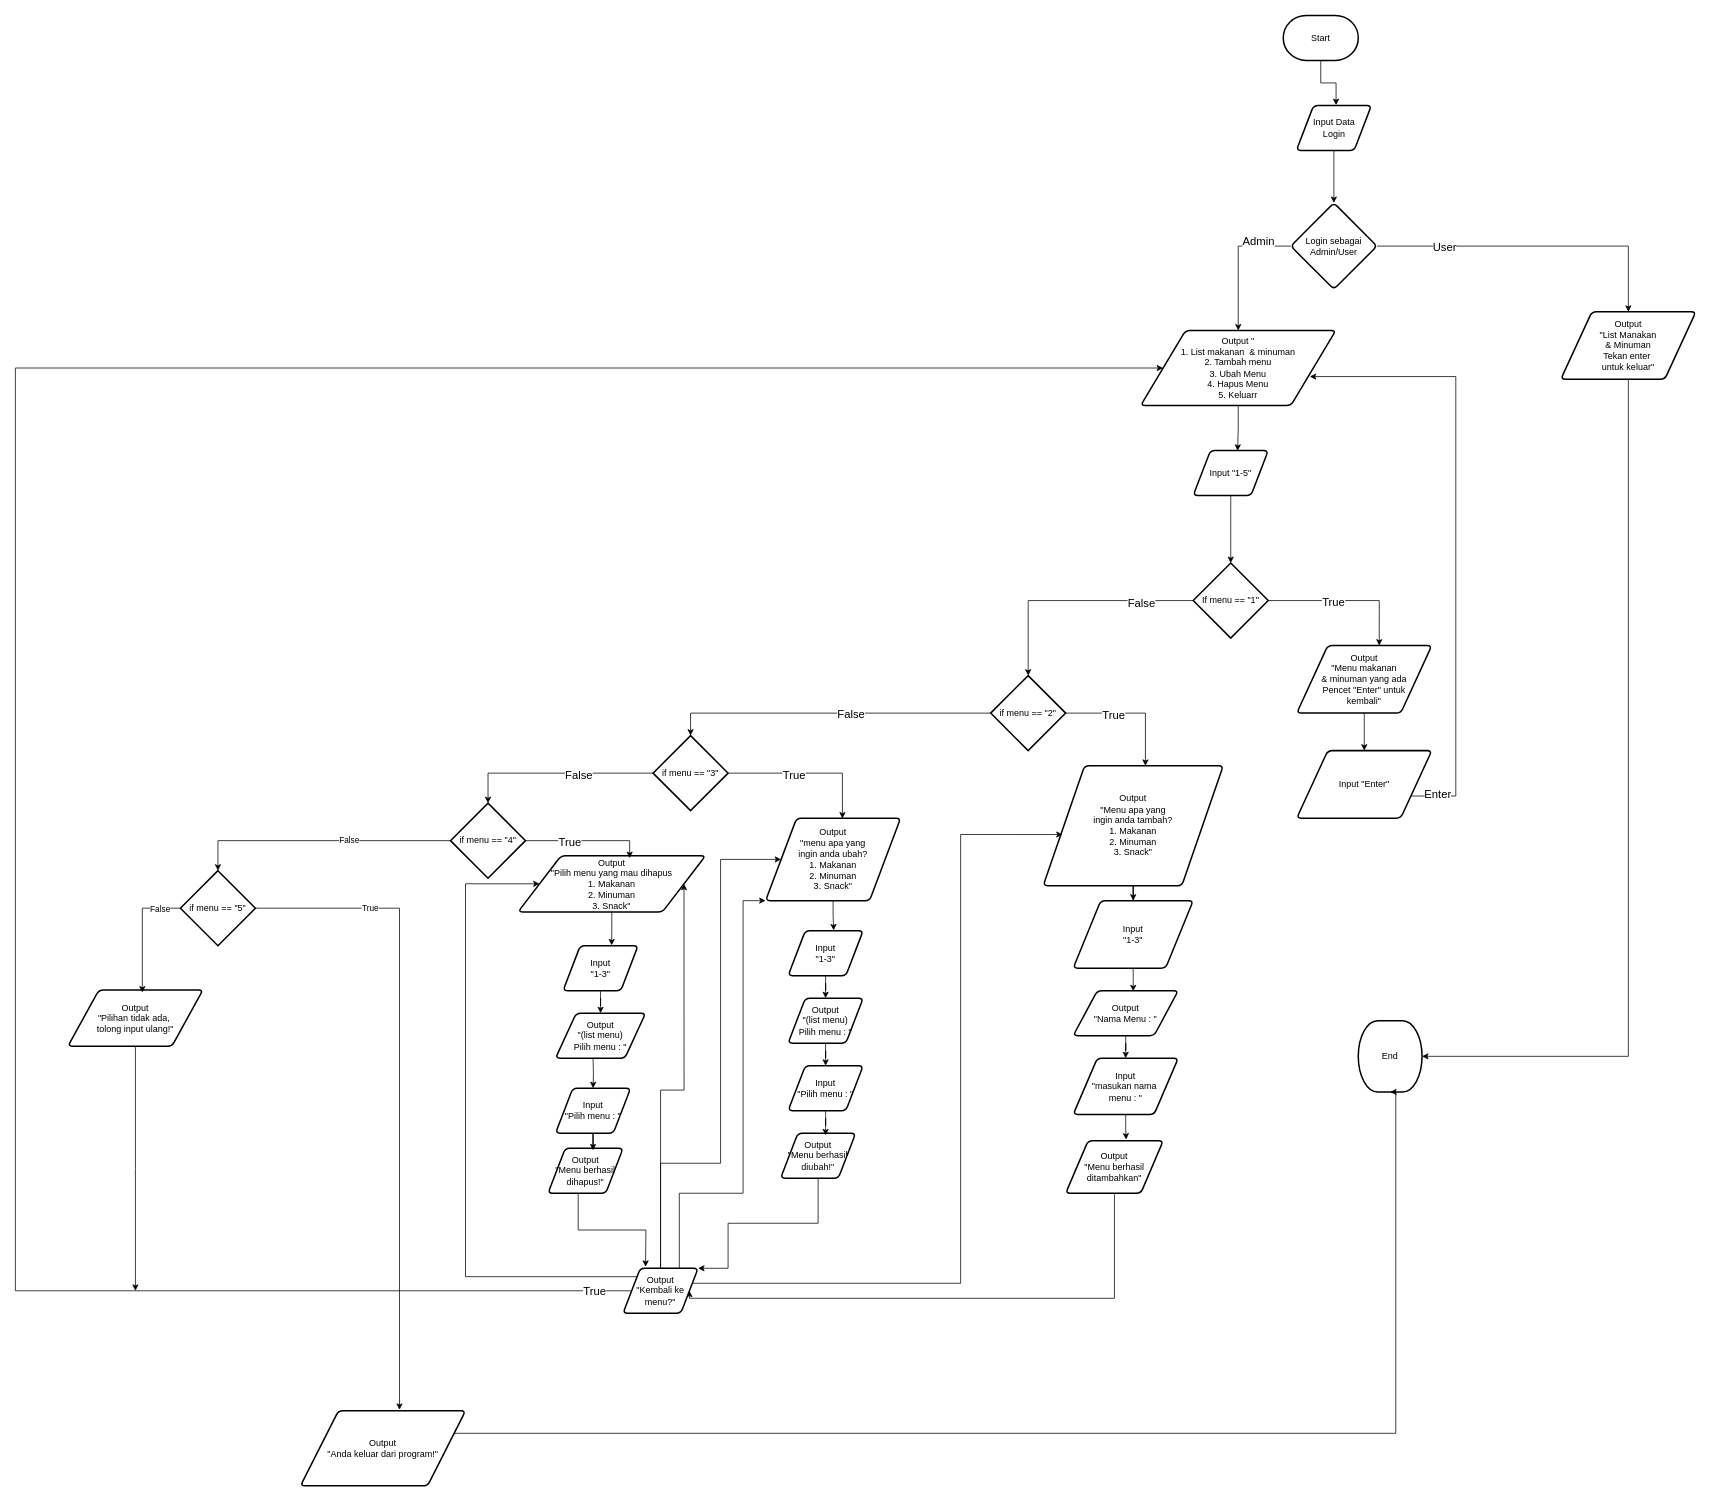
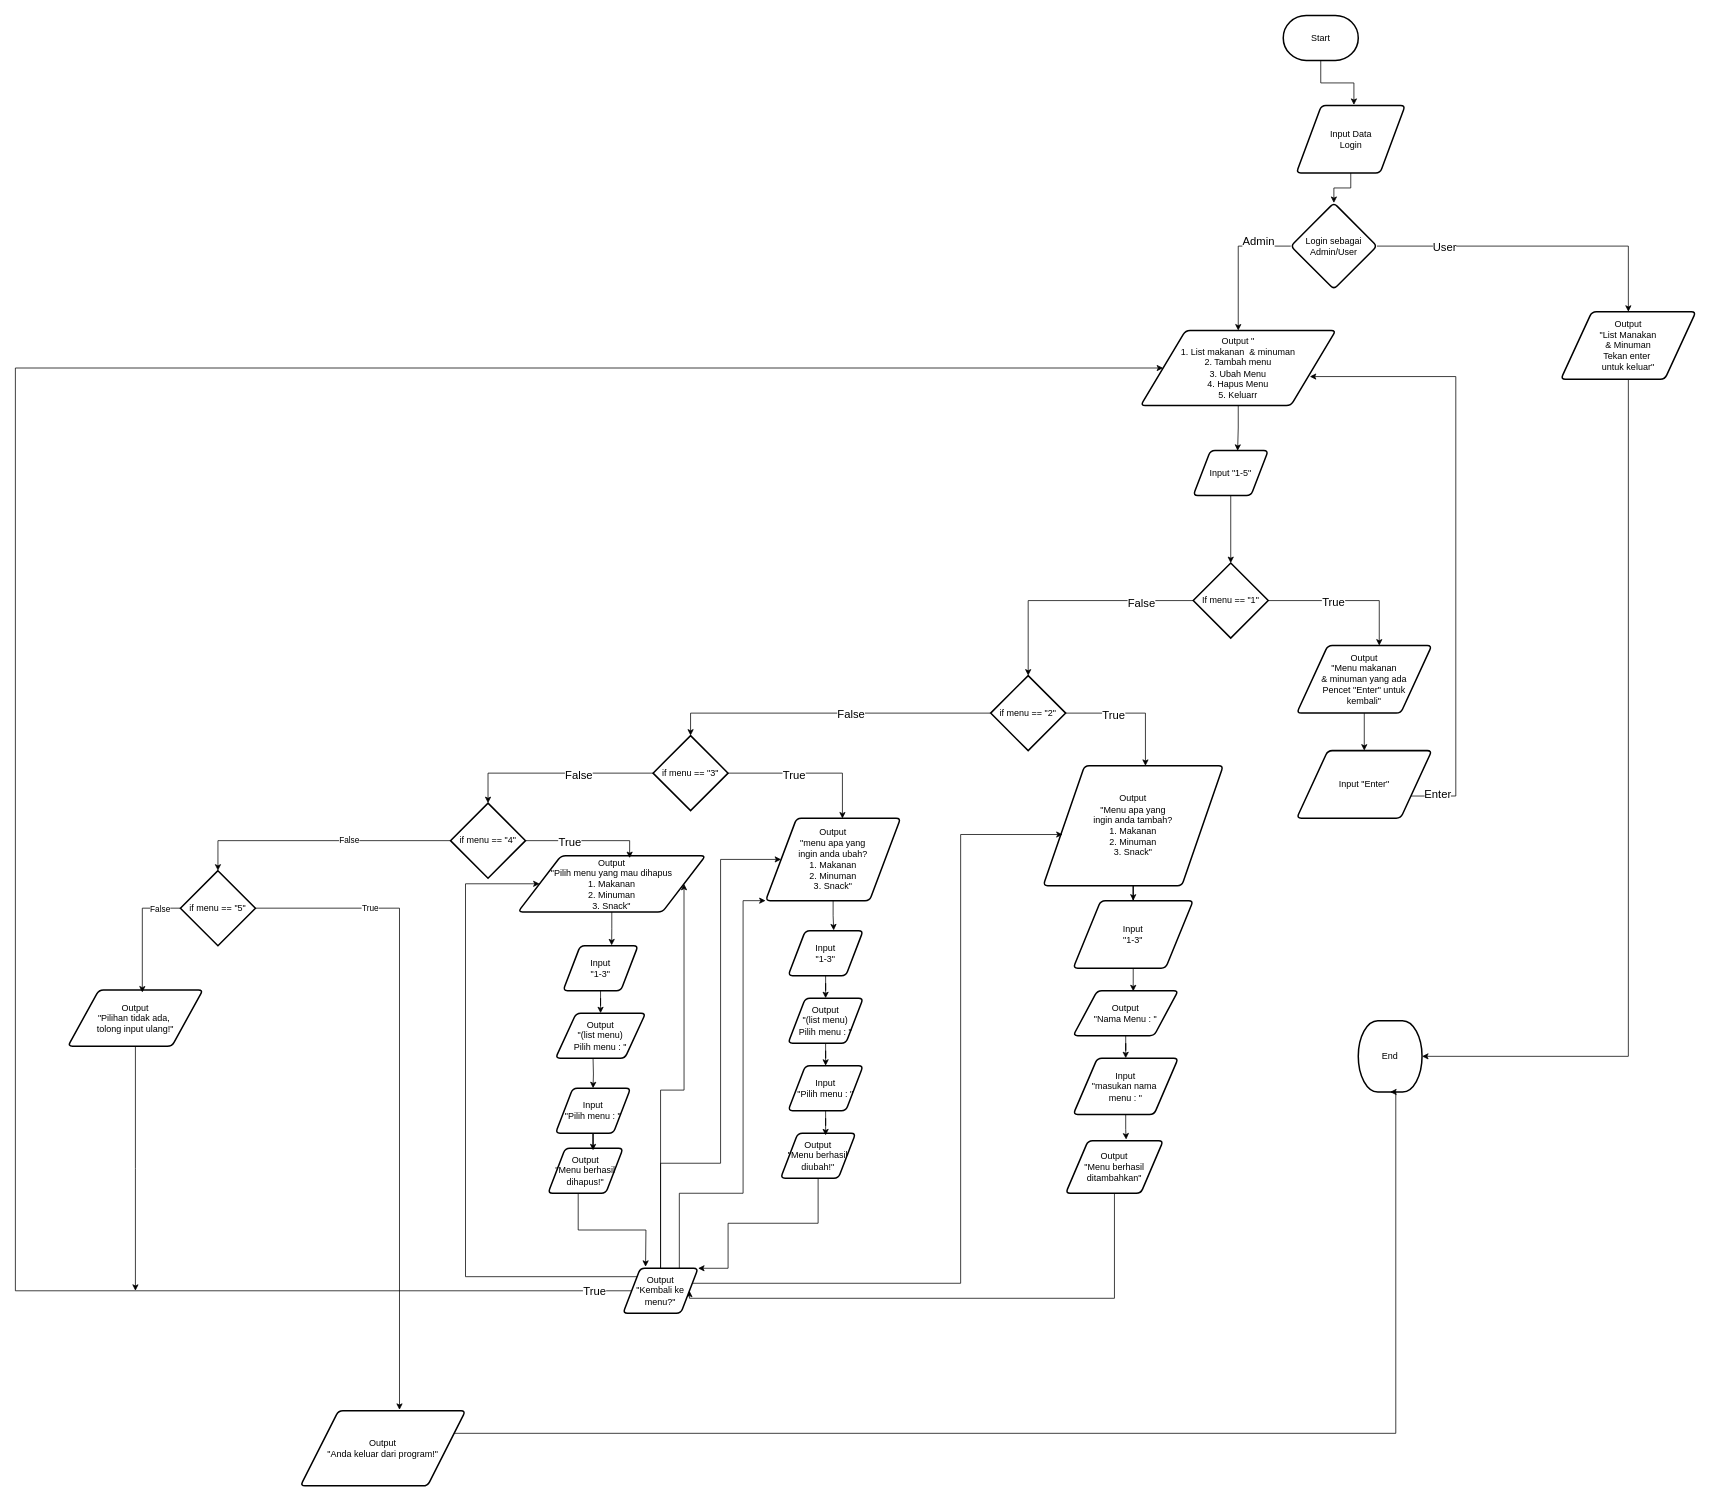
(1334, 128) -> (1350, 139)
